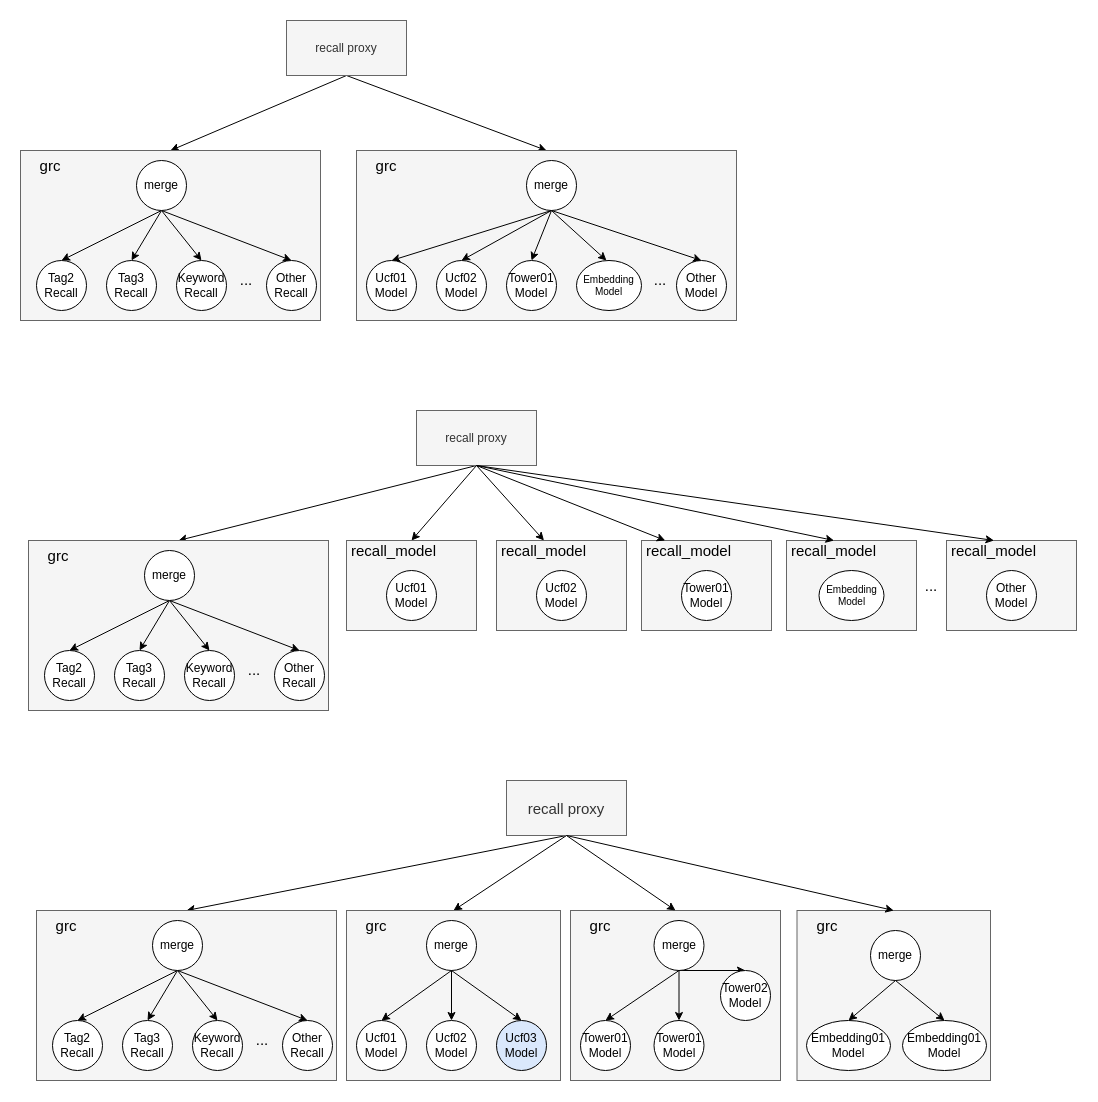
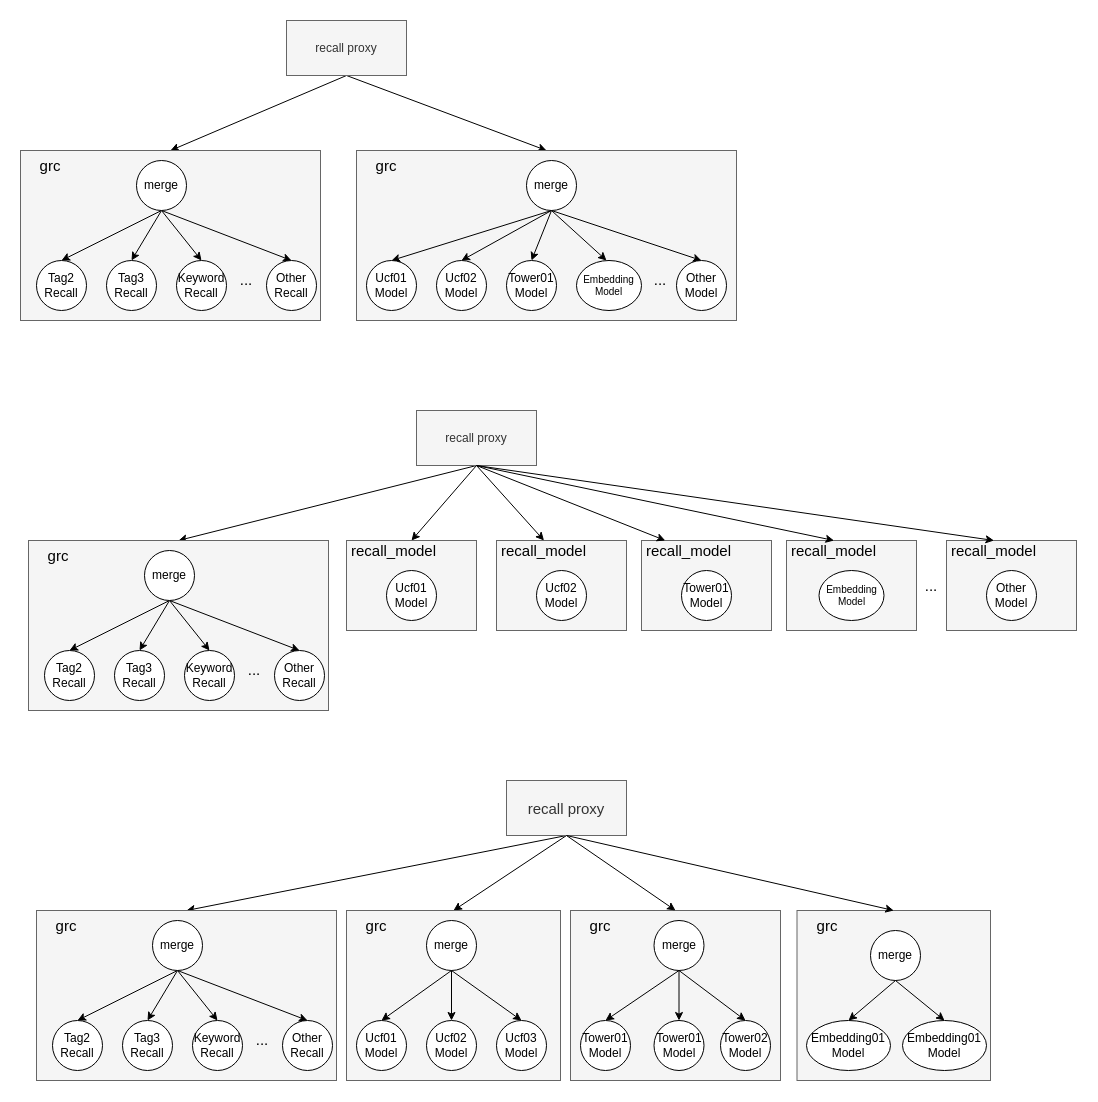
(746, 996) -> (746, 1046)
(522, 1046) -> (522, 1046)
